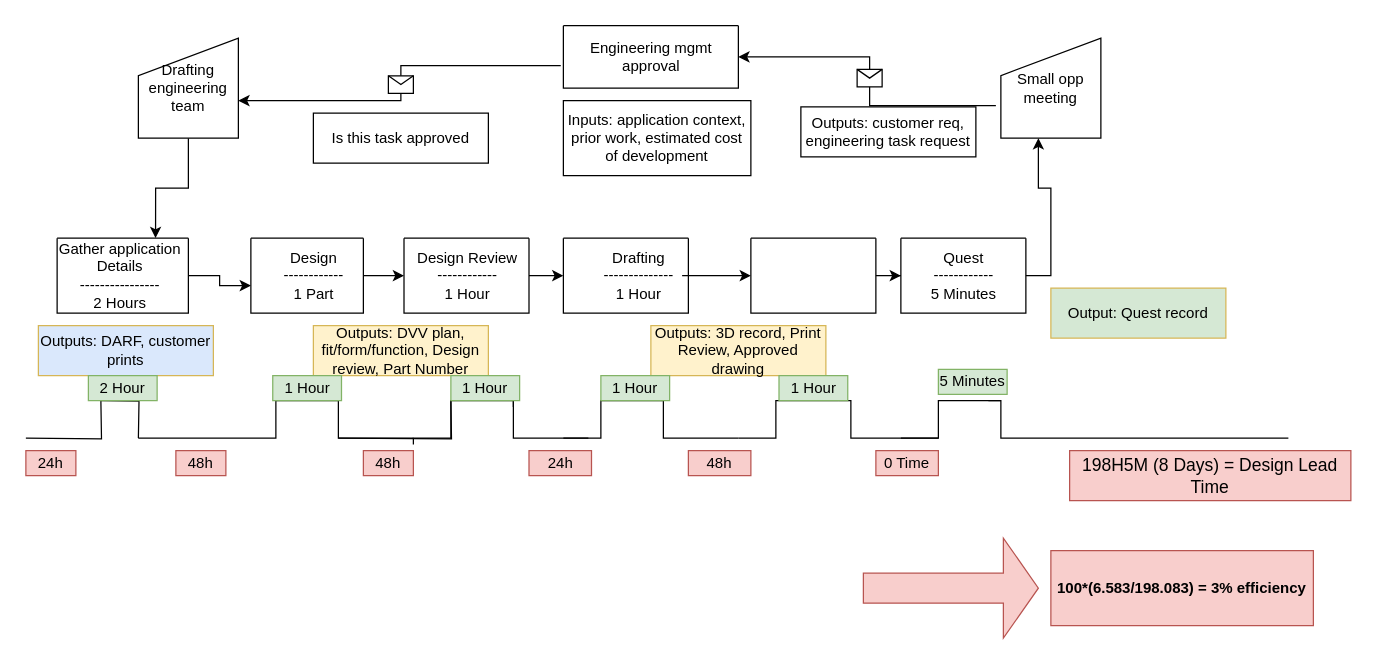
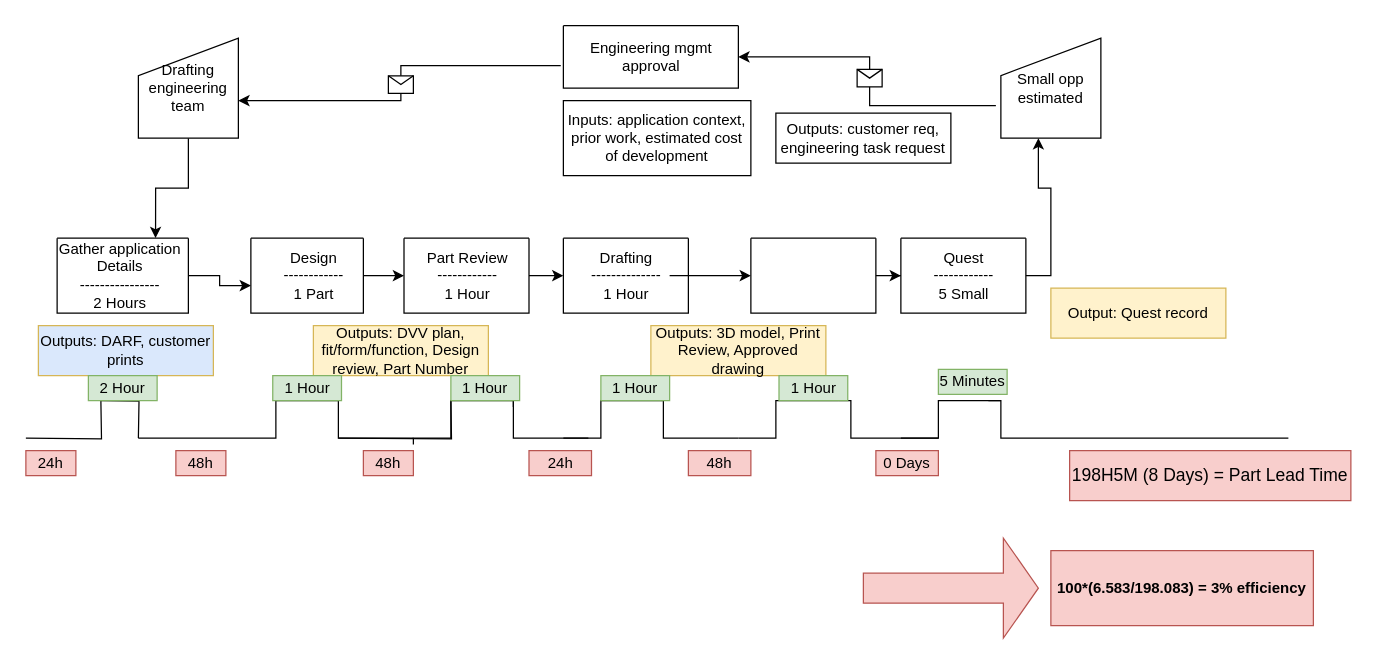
(1051, 88) -> (1051, 88)
(888, 132) -> (863, 138)
(401, 138) -> none
(468, 276) -> (468, 276)
(638, 276) -> (626, 276)
(964, 276) -> (964, 276)
(1138, 313) -> (1138, 313)
(738, 351) -> (738, 351)
(907, 463) -> (907, 463)
(1210, 476) -> (1210, 476)
